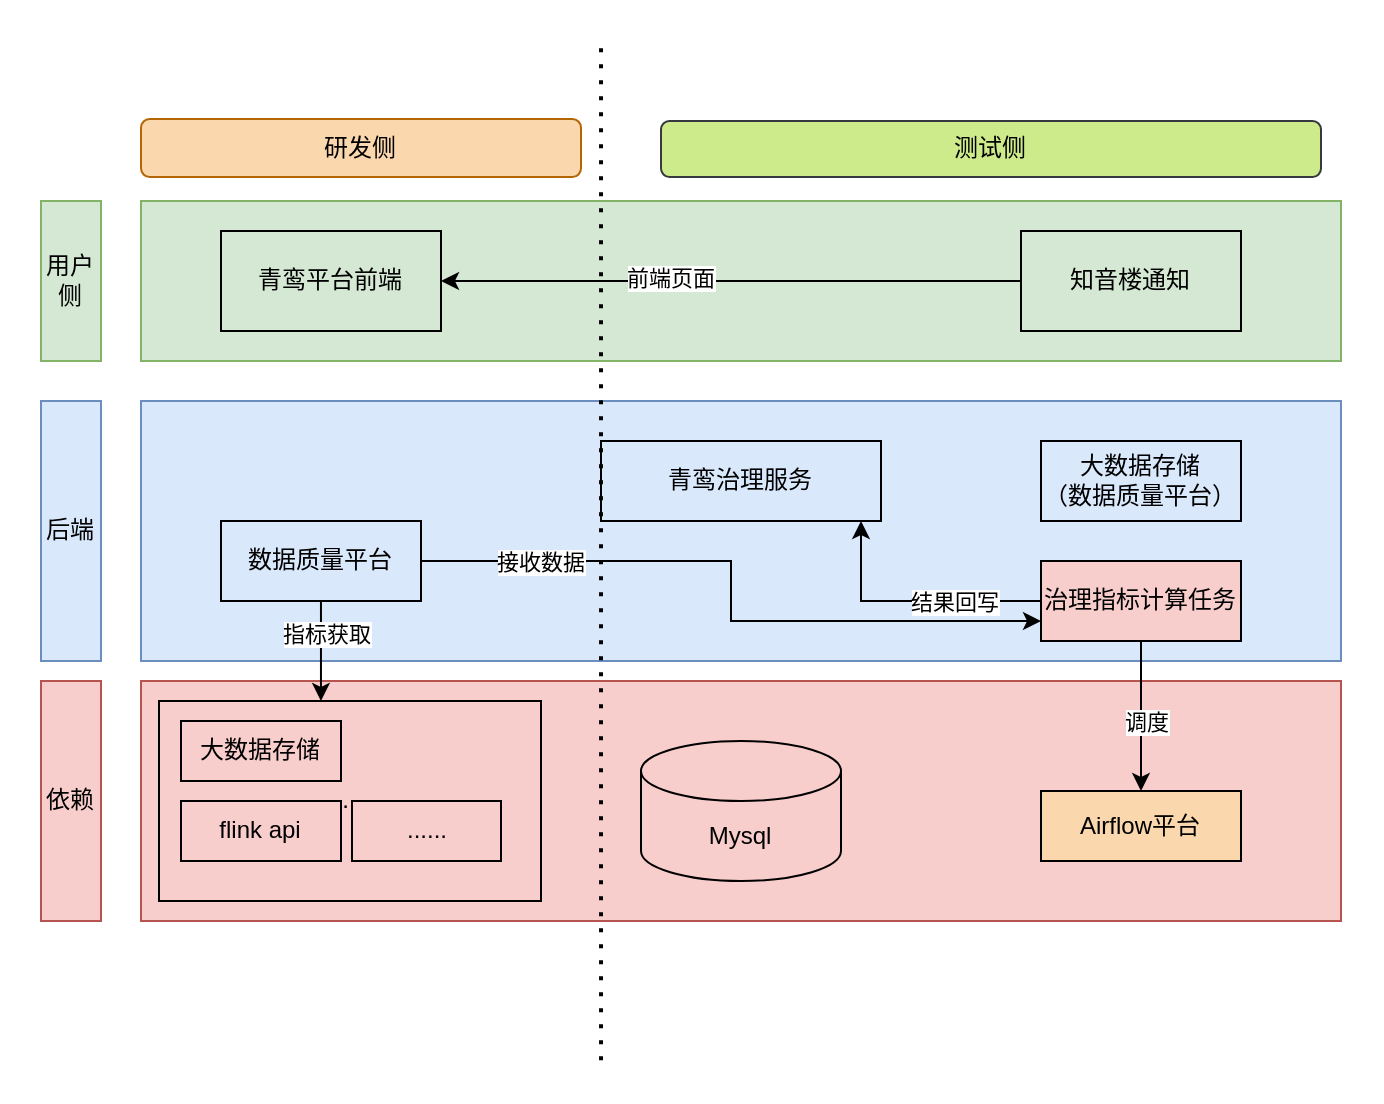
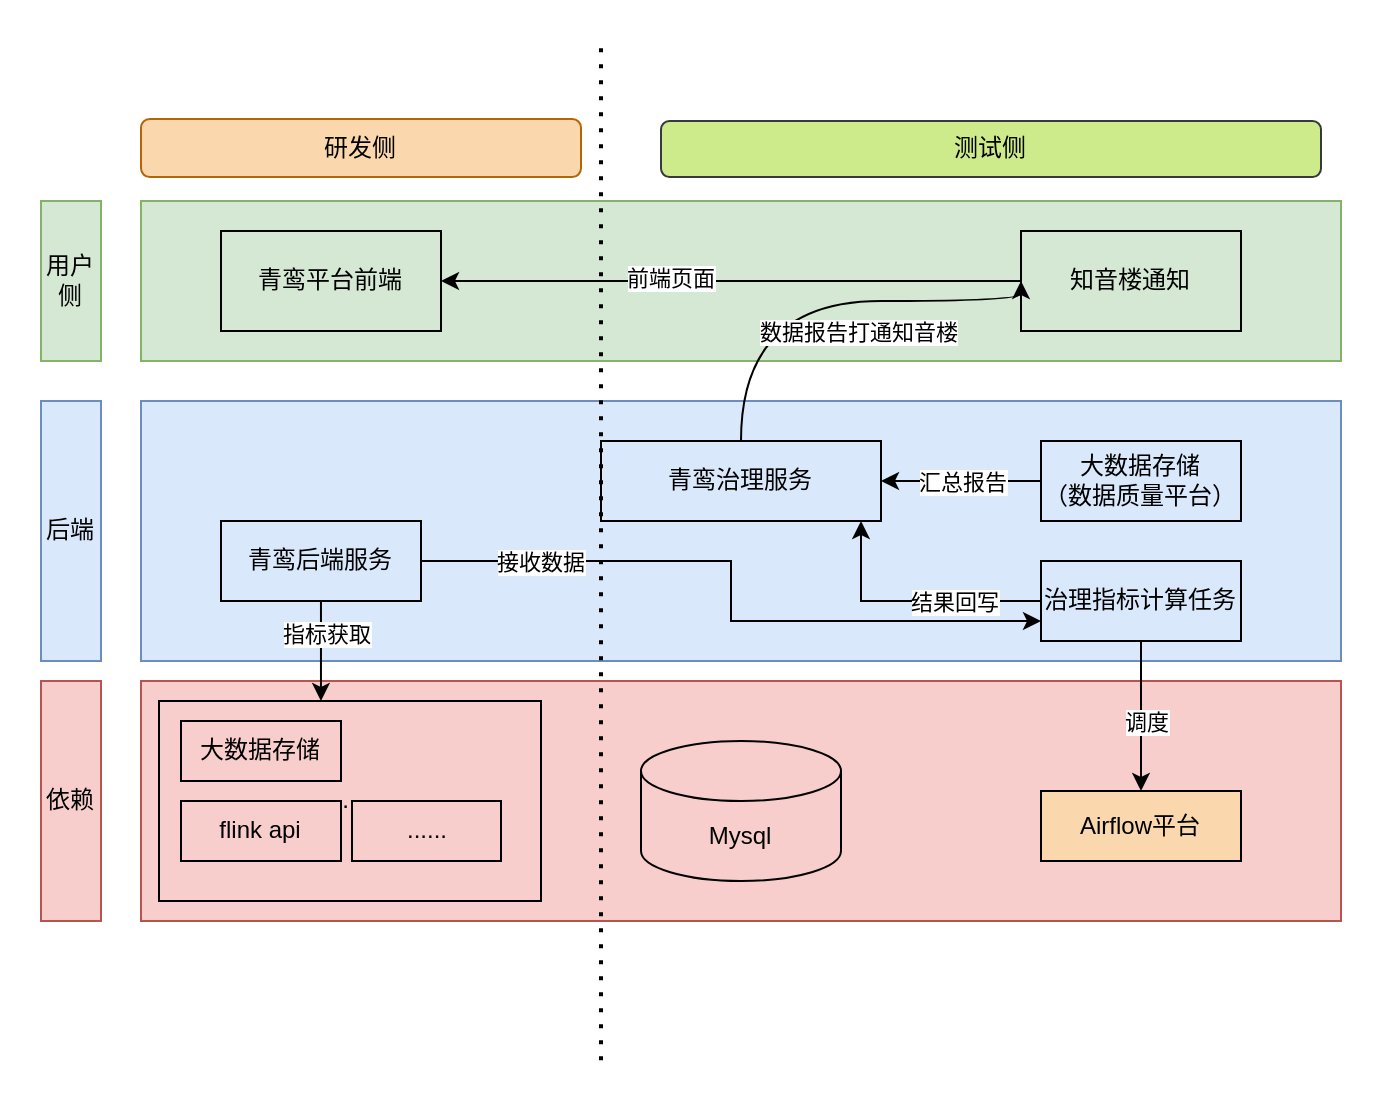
none -> (838, 305)
none -> (992, 481)
(321, 561) -> (321, 561)
(1141, 601) -> (1141, 601)
